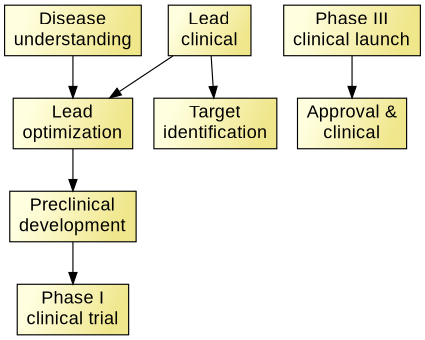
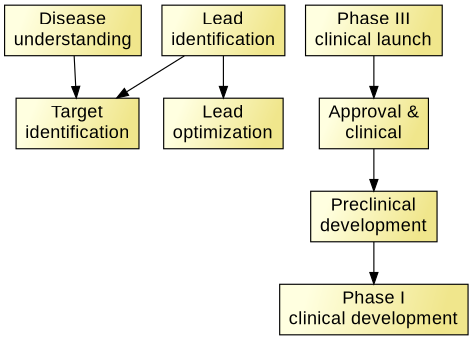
(210, 30) -> (223, 30)
(73, 71) -> (75, 71)
(73, 164) -> (374, 164)
(73, 310) -> (374, 310)
